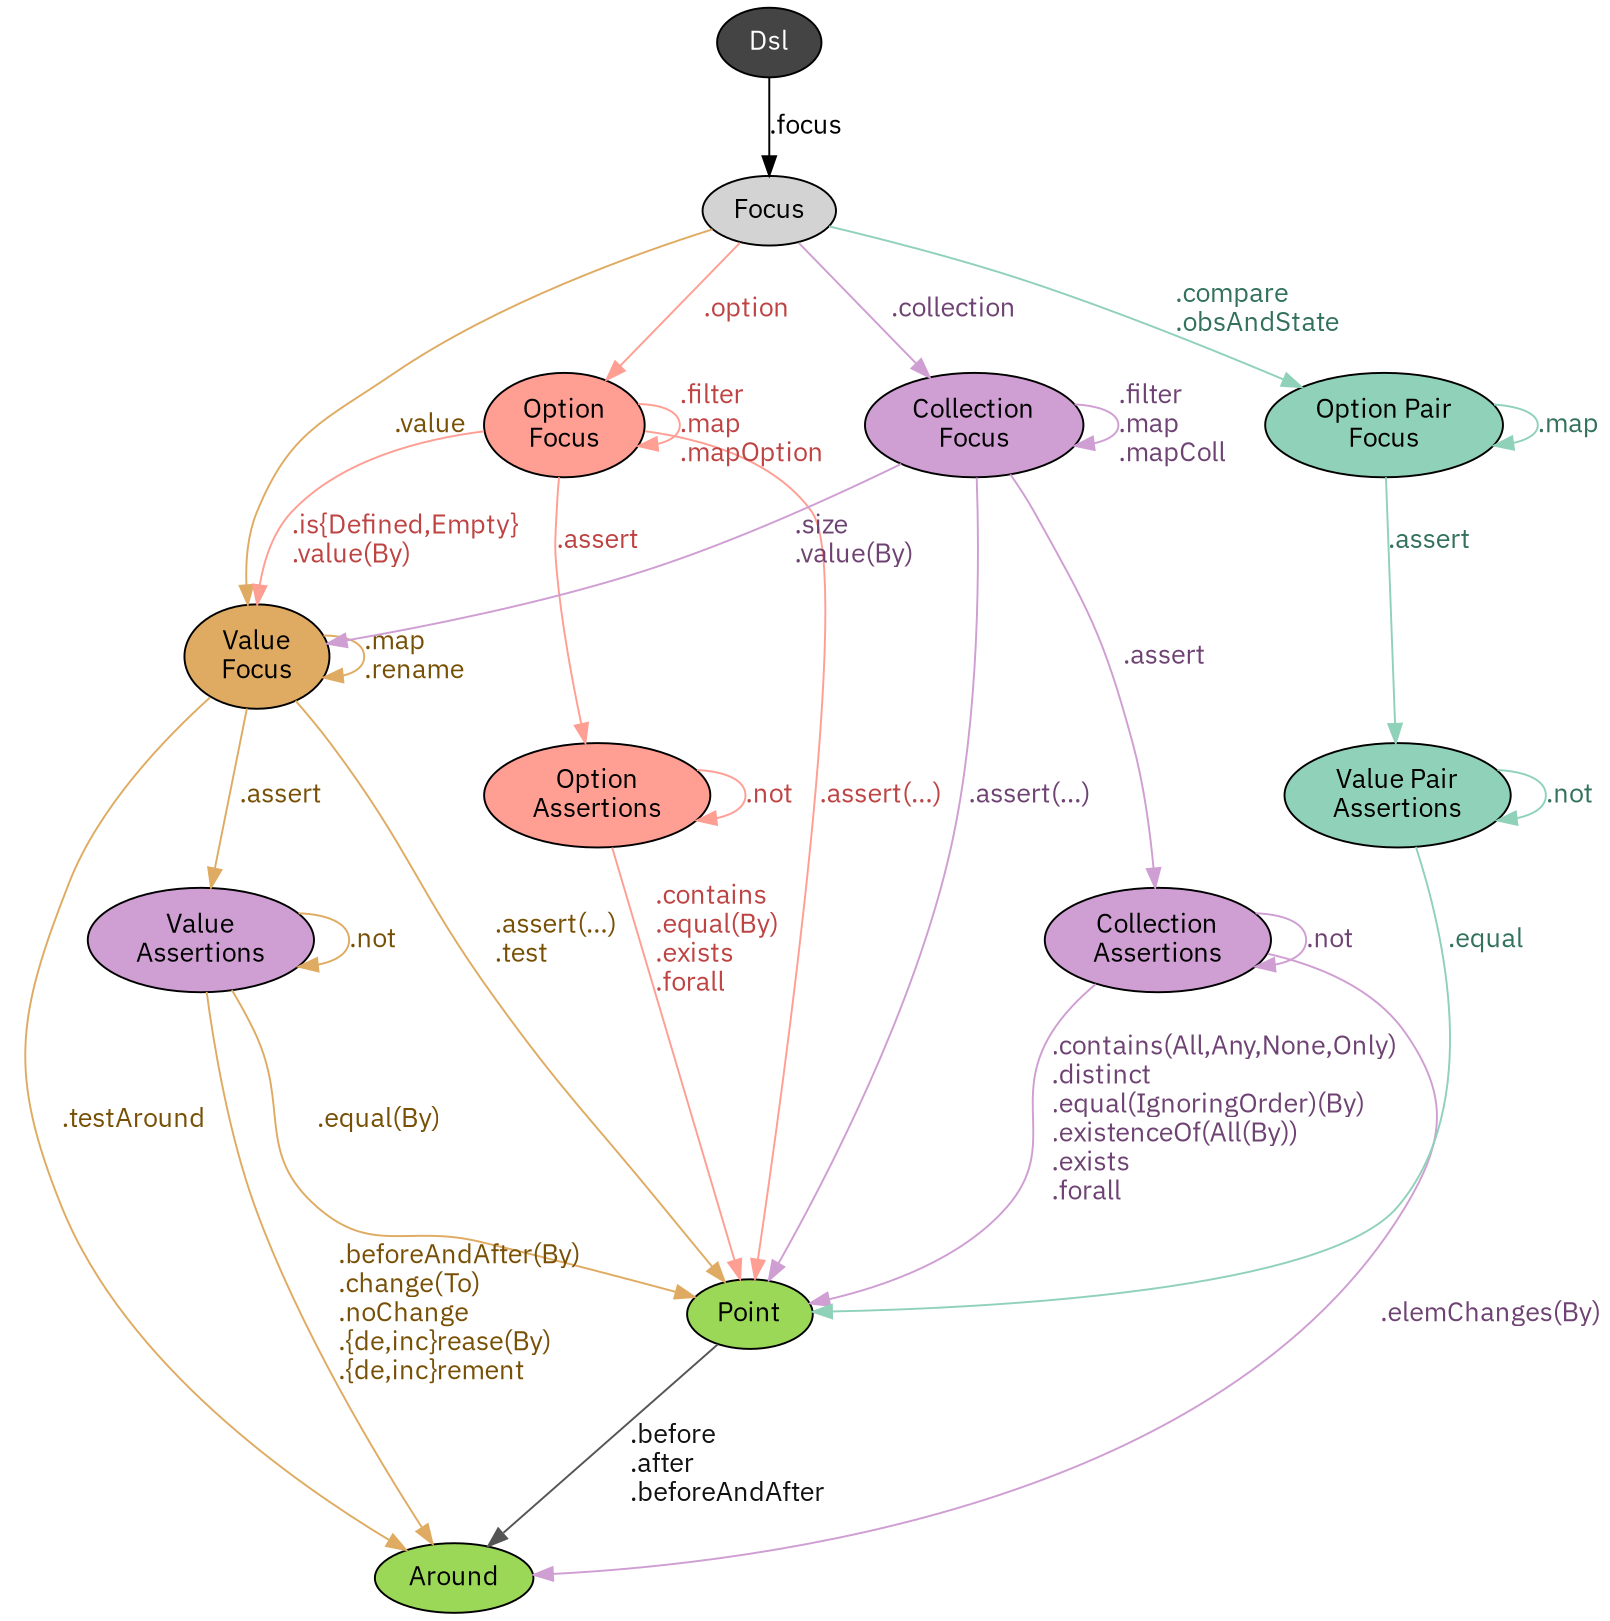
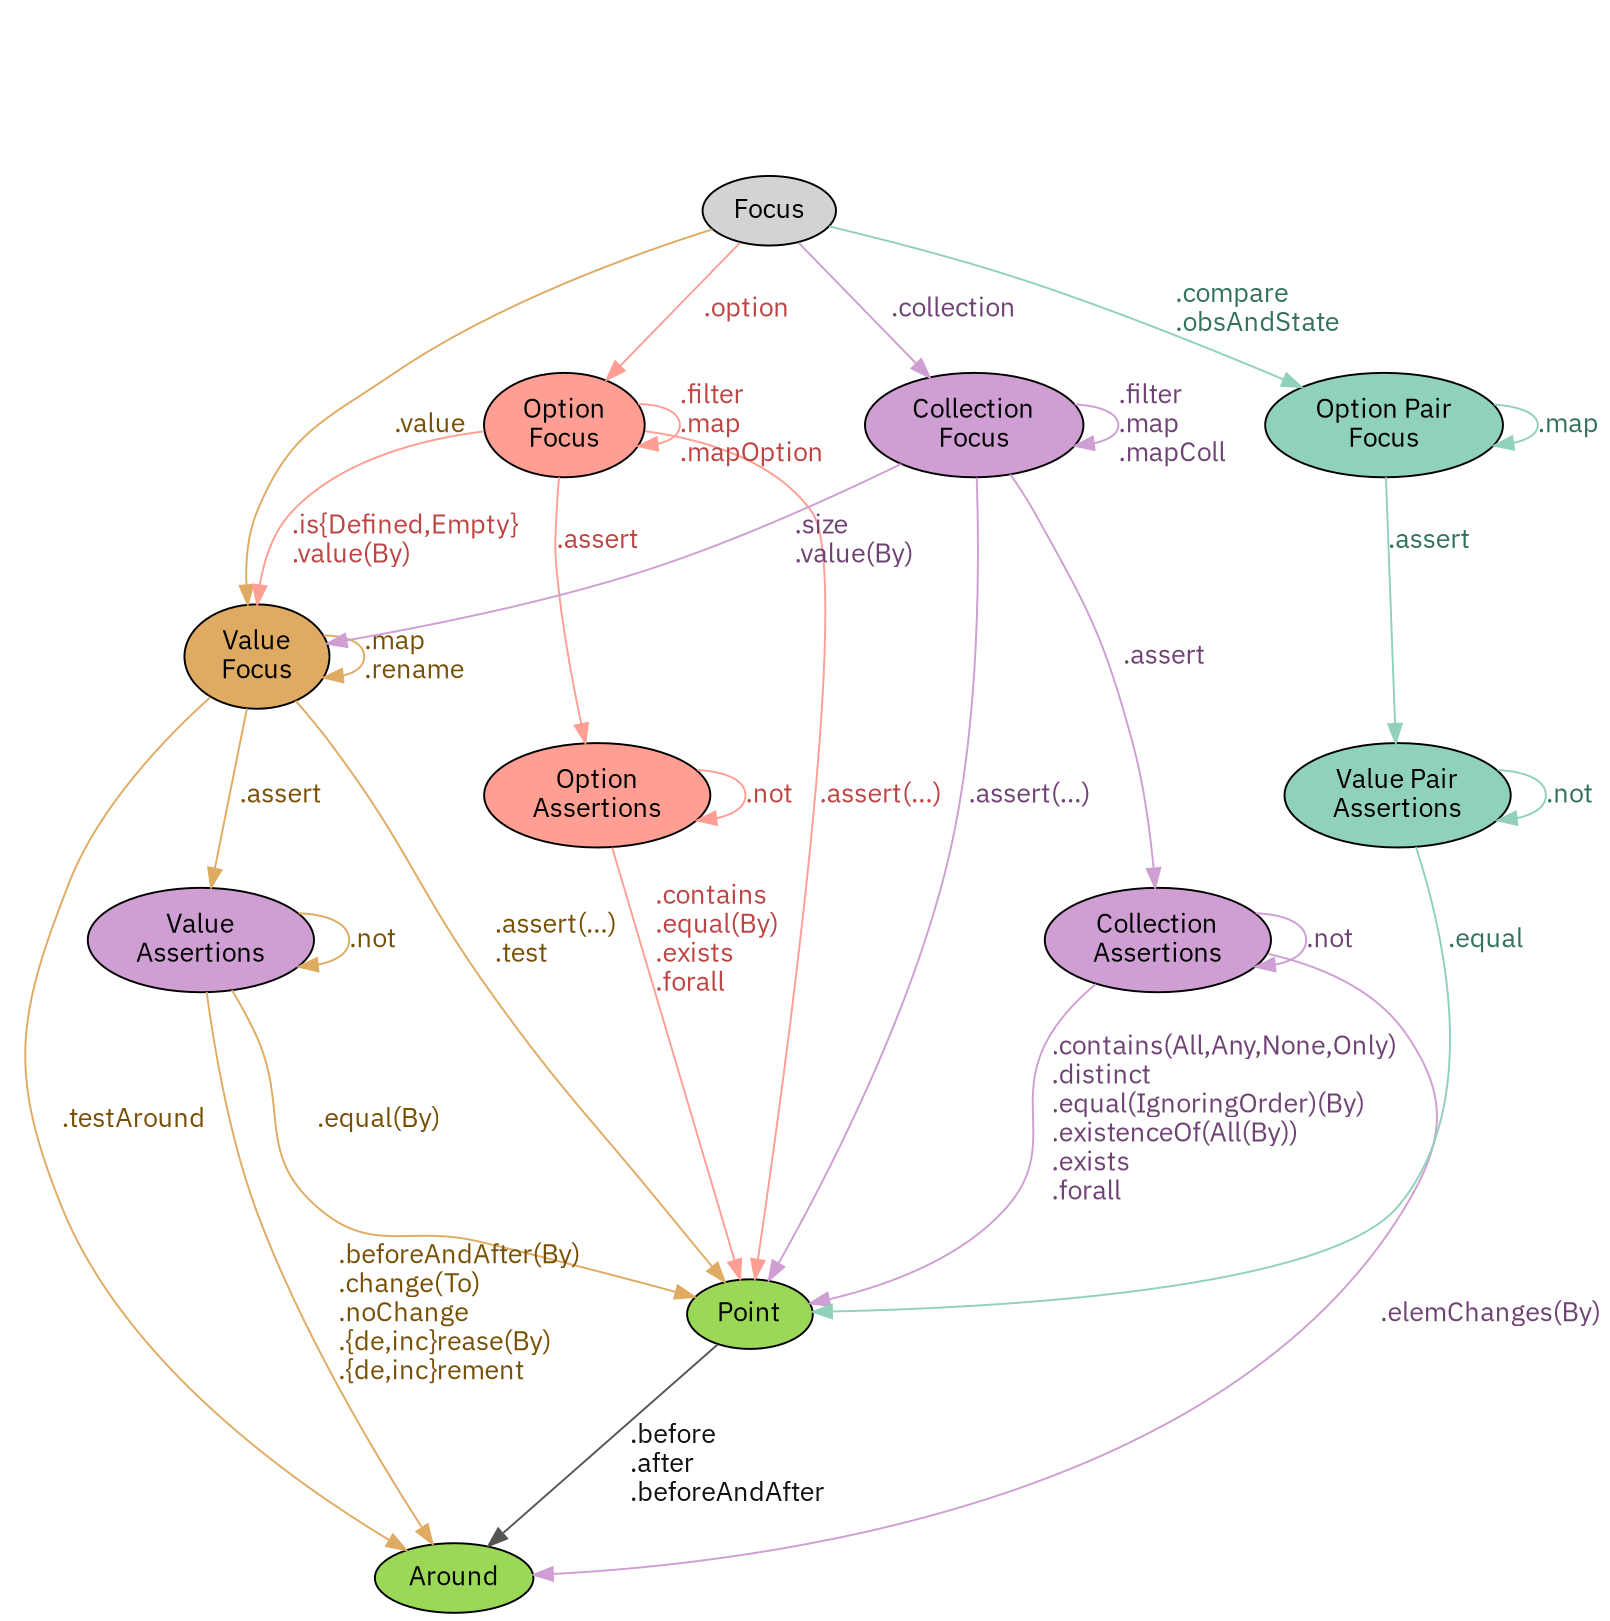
(769, 43) -> none
